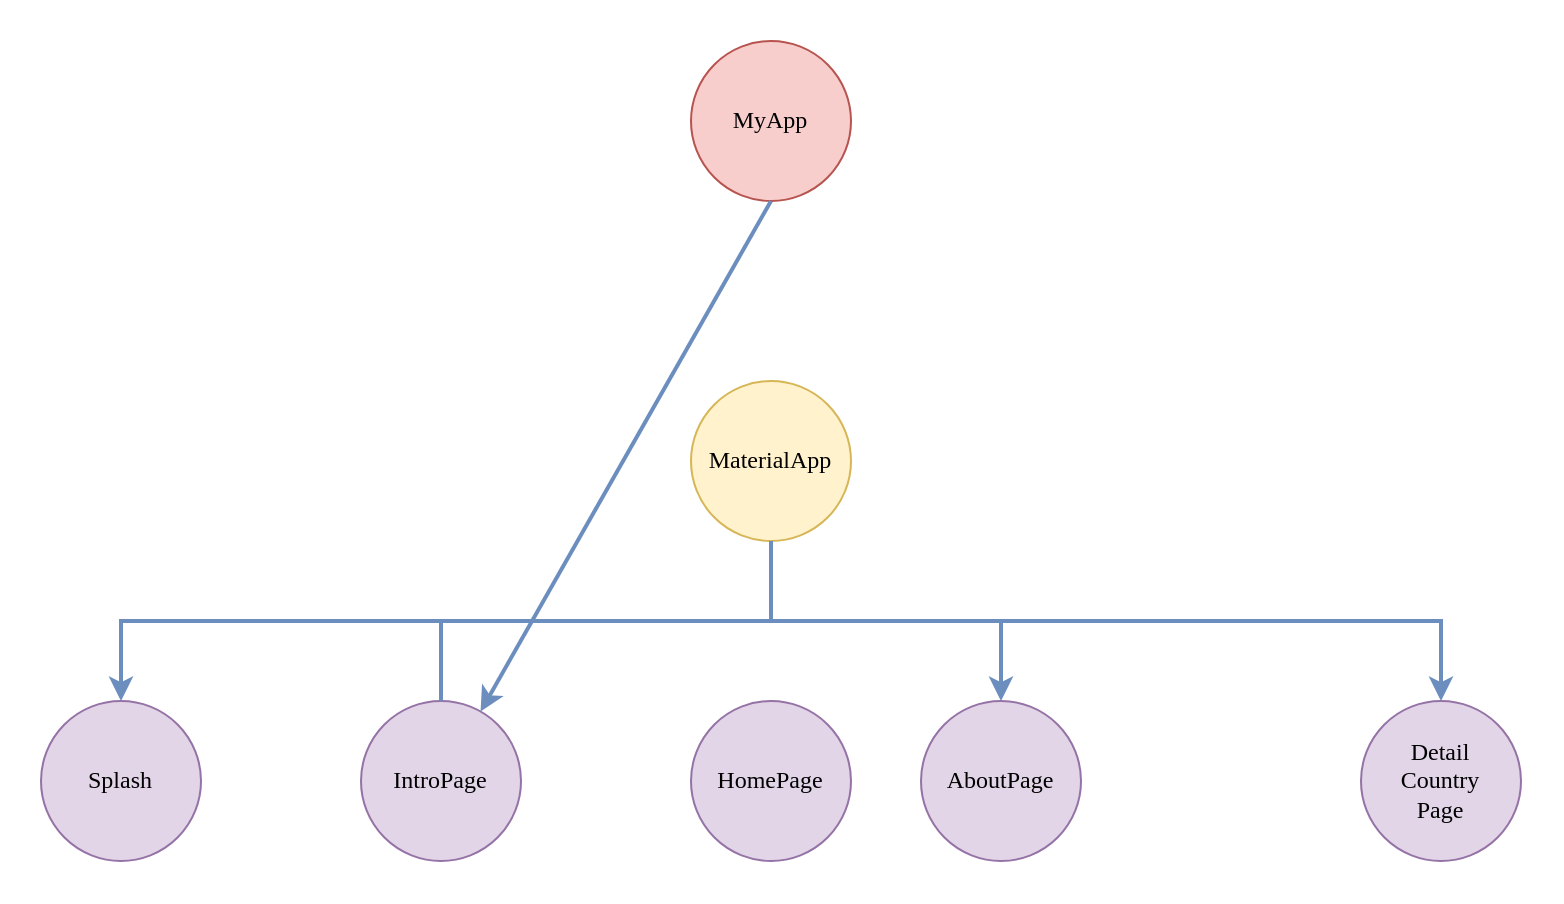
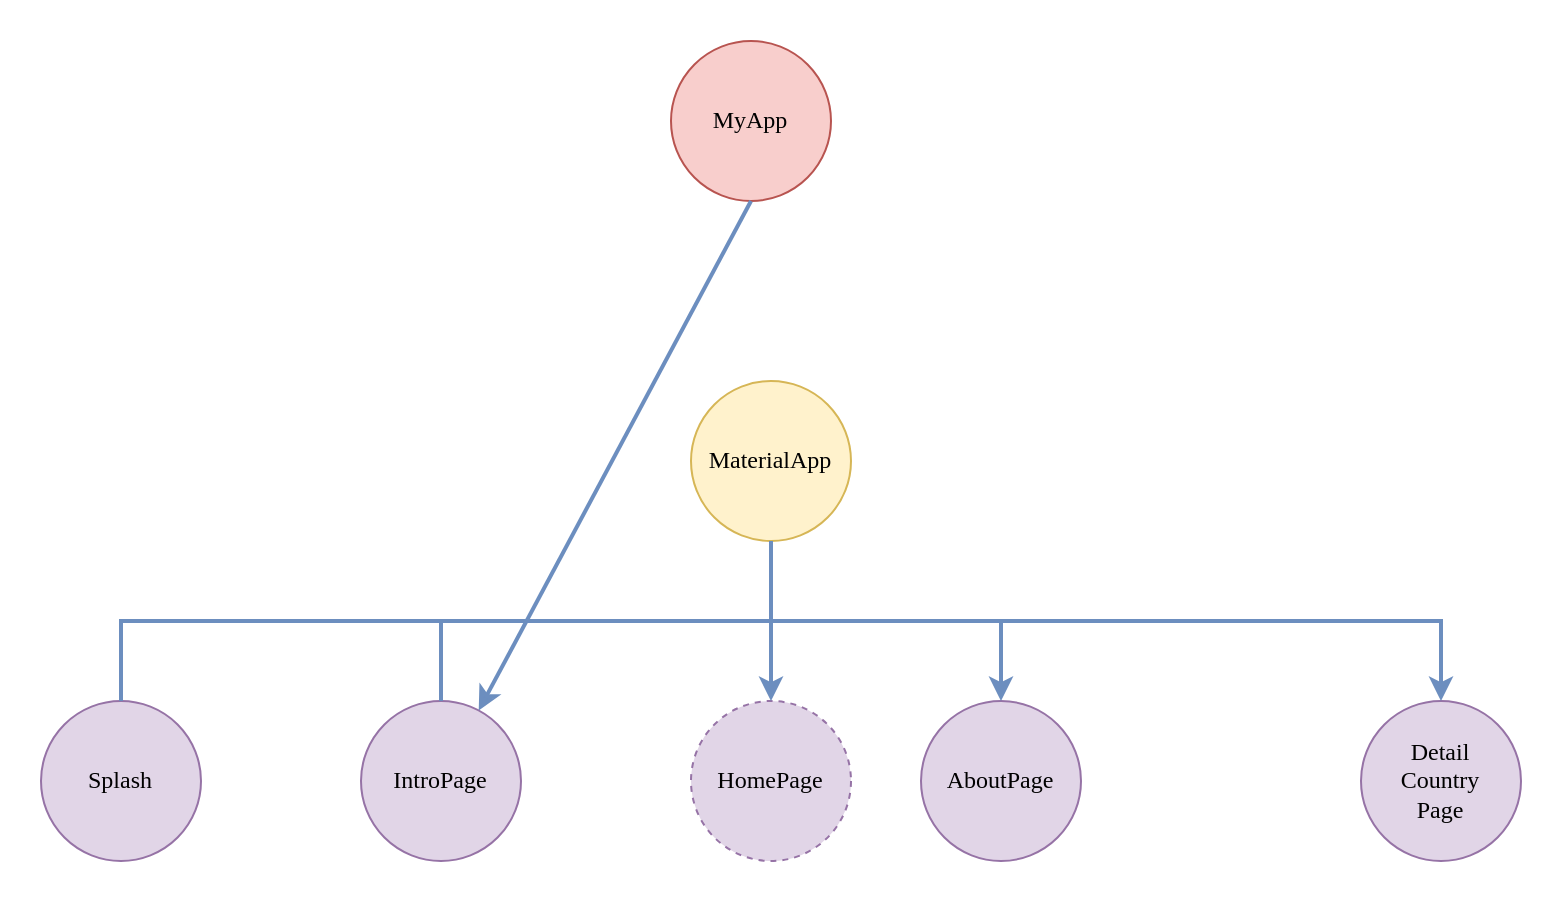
(771, 121) -> (751, 121)
none -> (771, 654)
(121, 681) -> (121, 690)
(771, 781) -> (771, 781)
